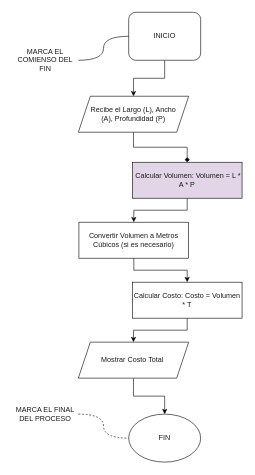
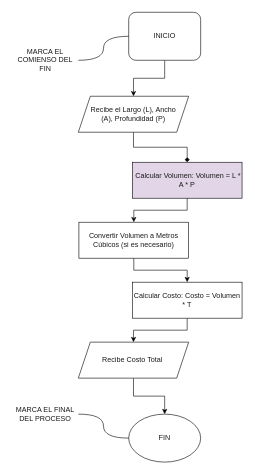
(134, 360) -> (134, 360)
(104, 426) -> (104, 426)
